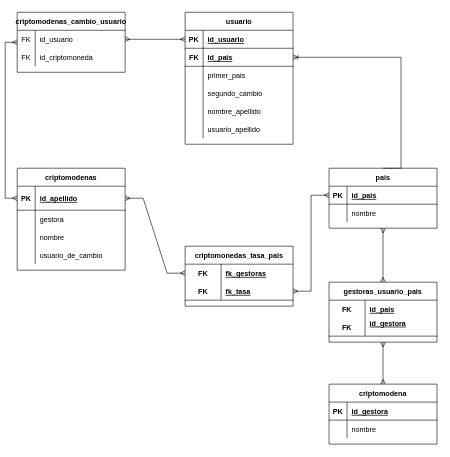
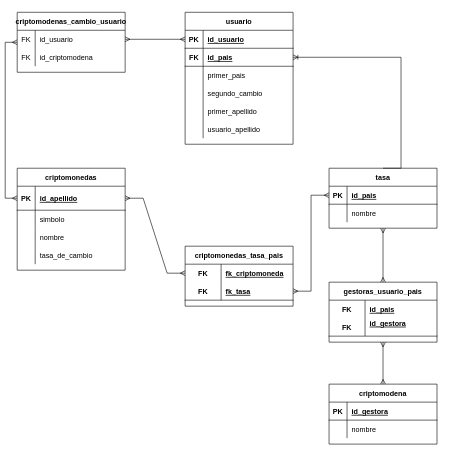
(68, 58) -> (68, 58)
(235, 112) -> (234, 112)
(71, 178) -> (71, 178)
(383, 178) -> (383, 178)
(54, 220) -> (52, 220)
(72, 256) -> (67, 256)
(248, 274) -> (255, 274)
